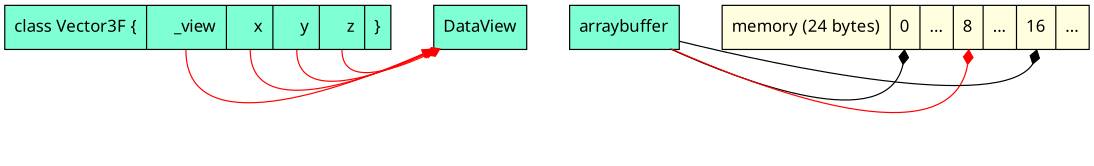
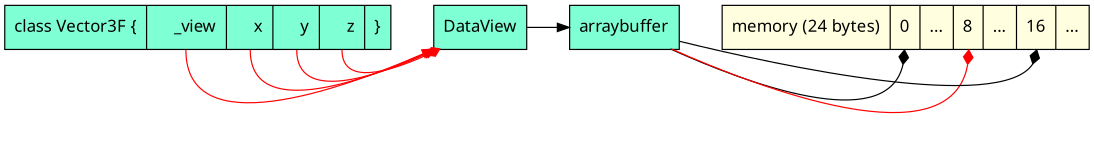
none -> (542, 27)
